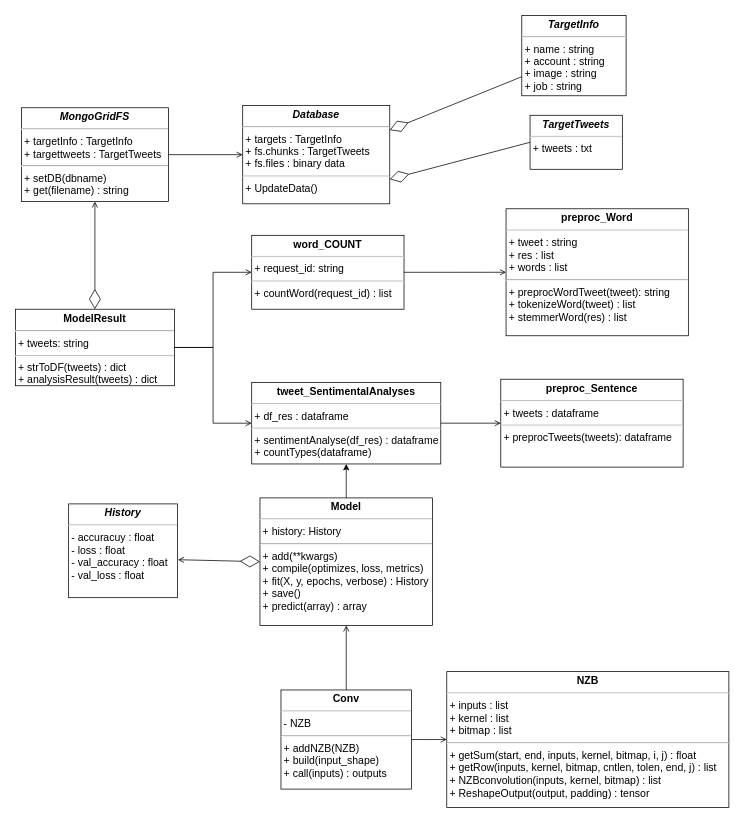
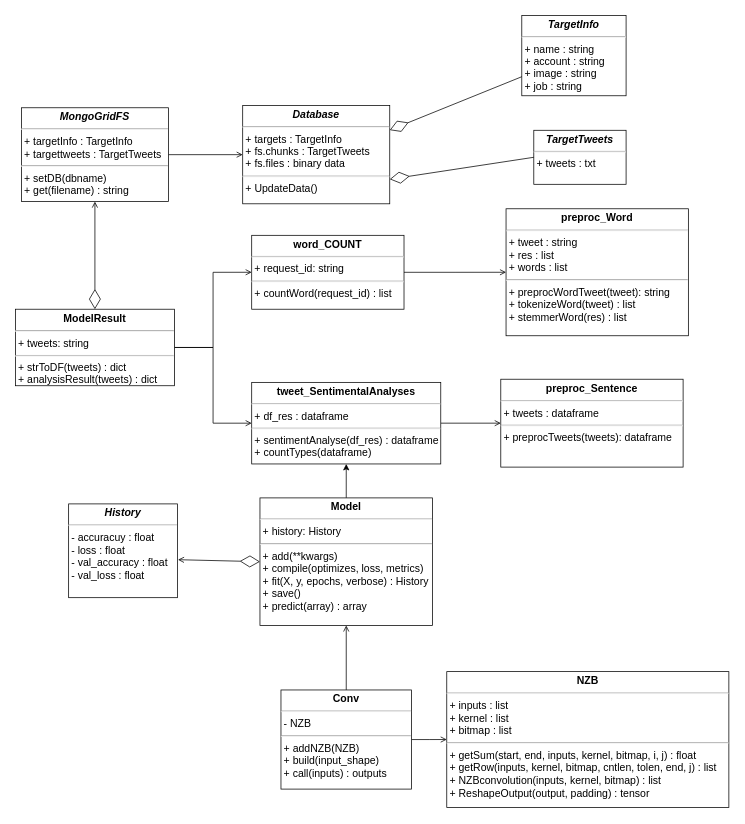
(576, 142) -> (580, 157)
